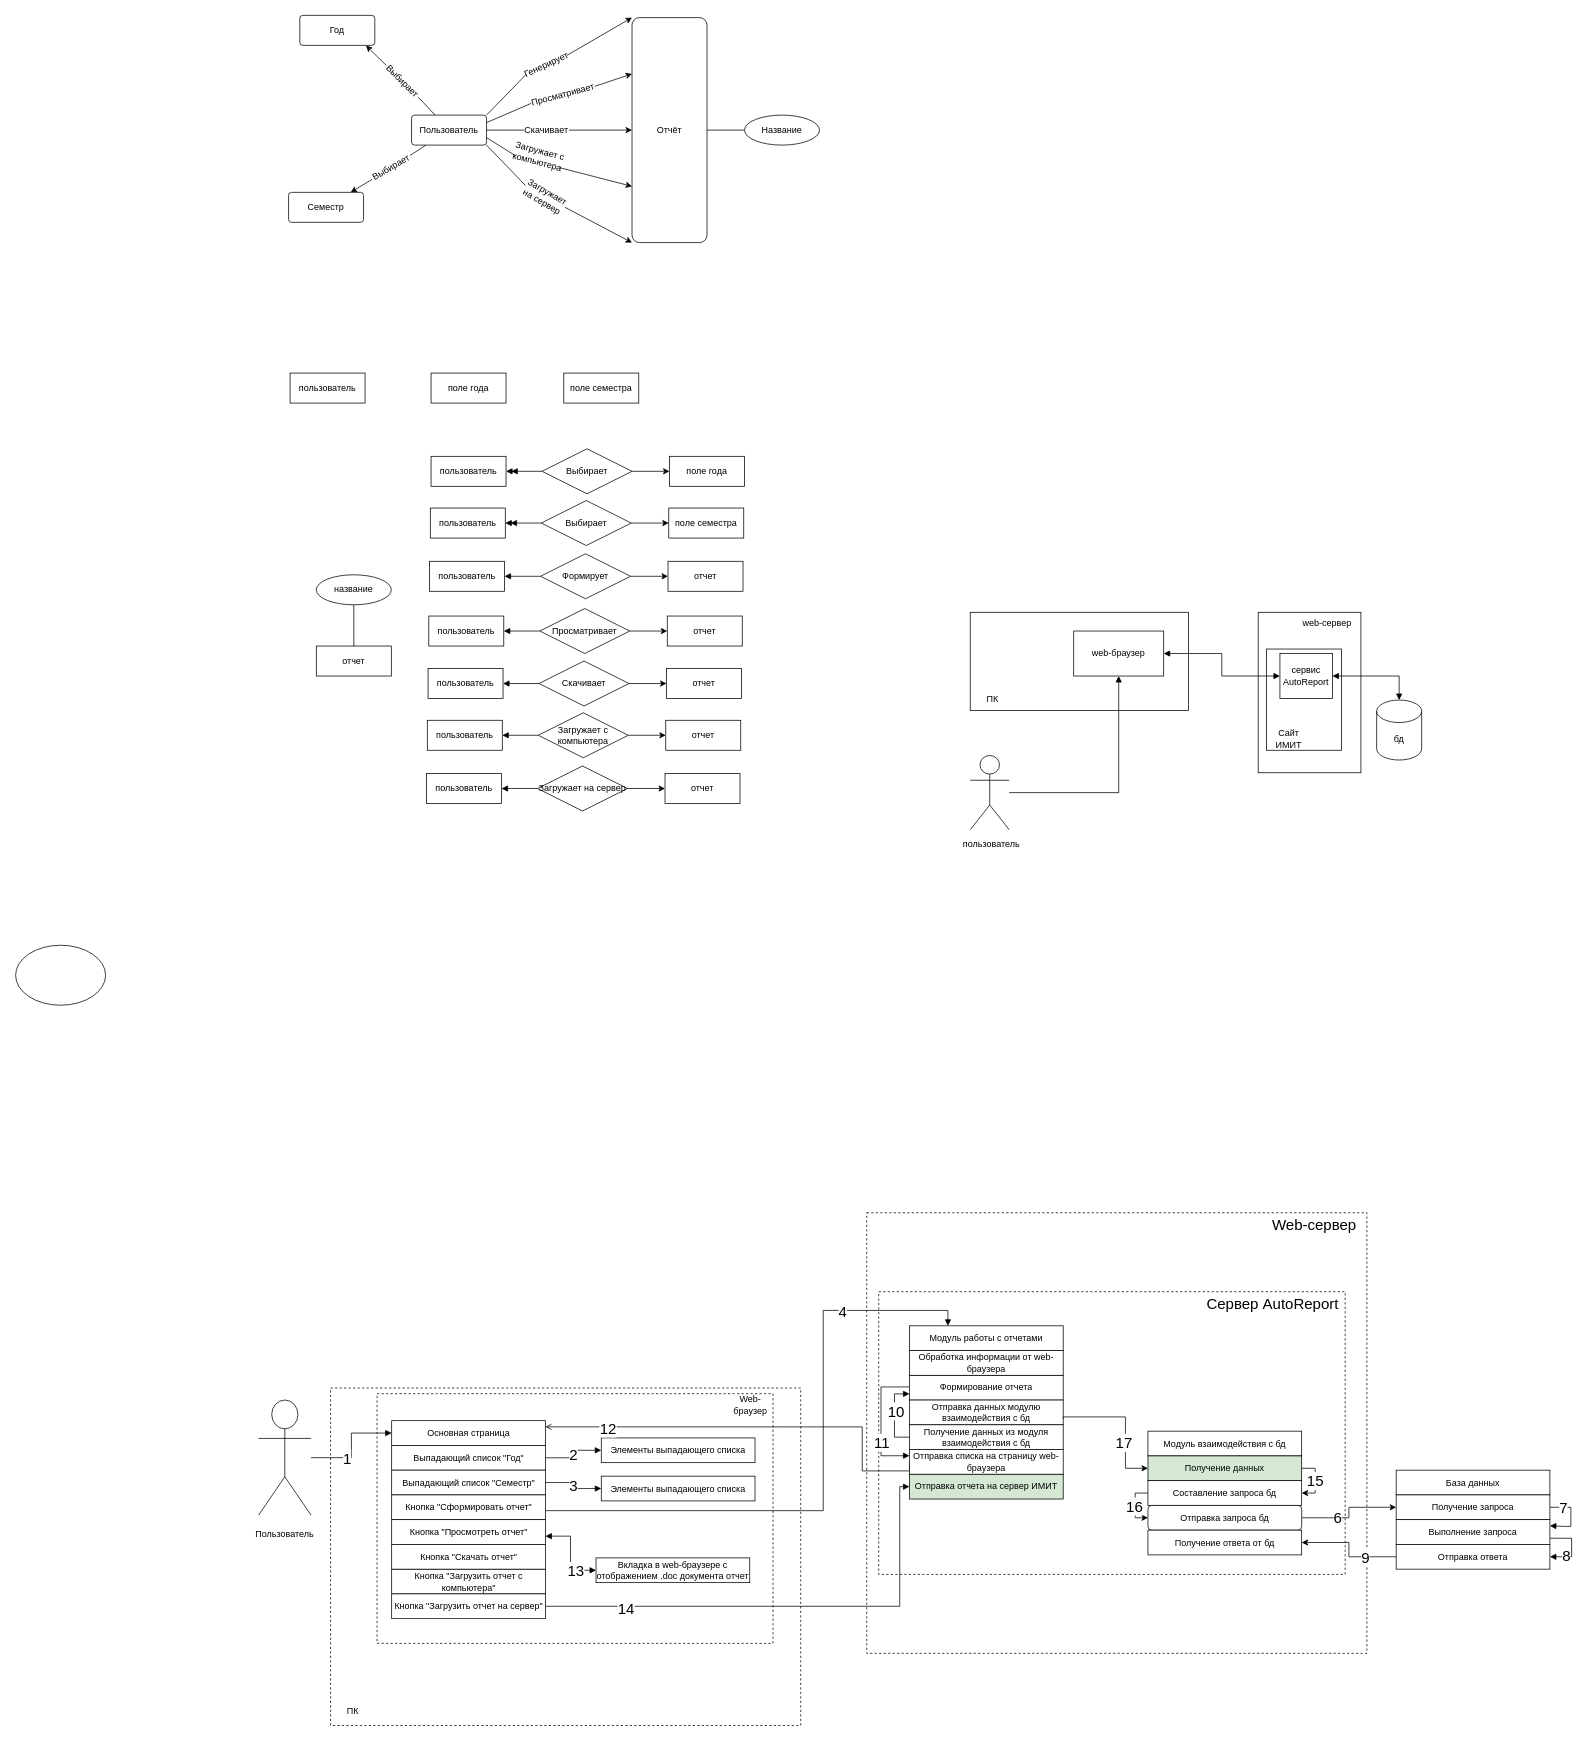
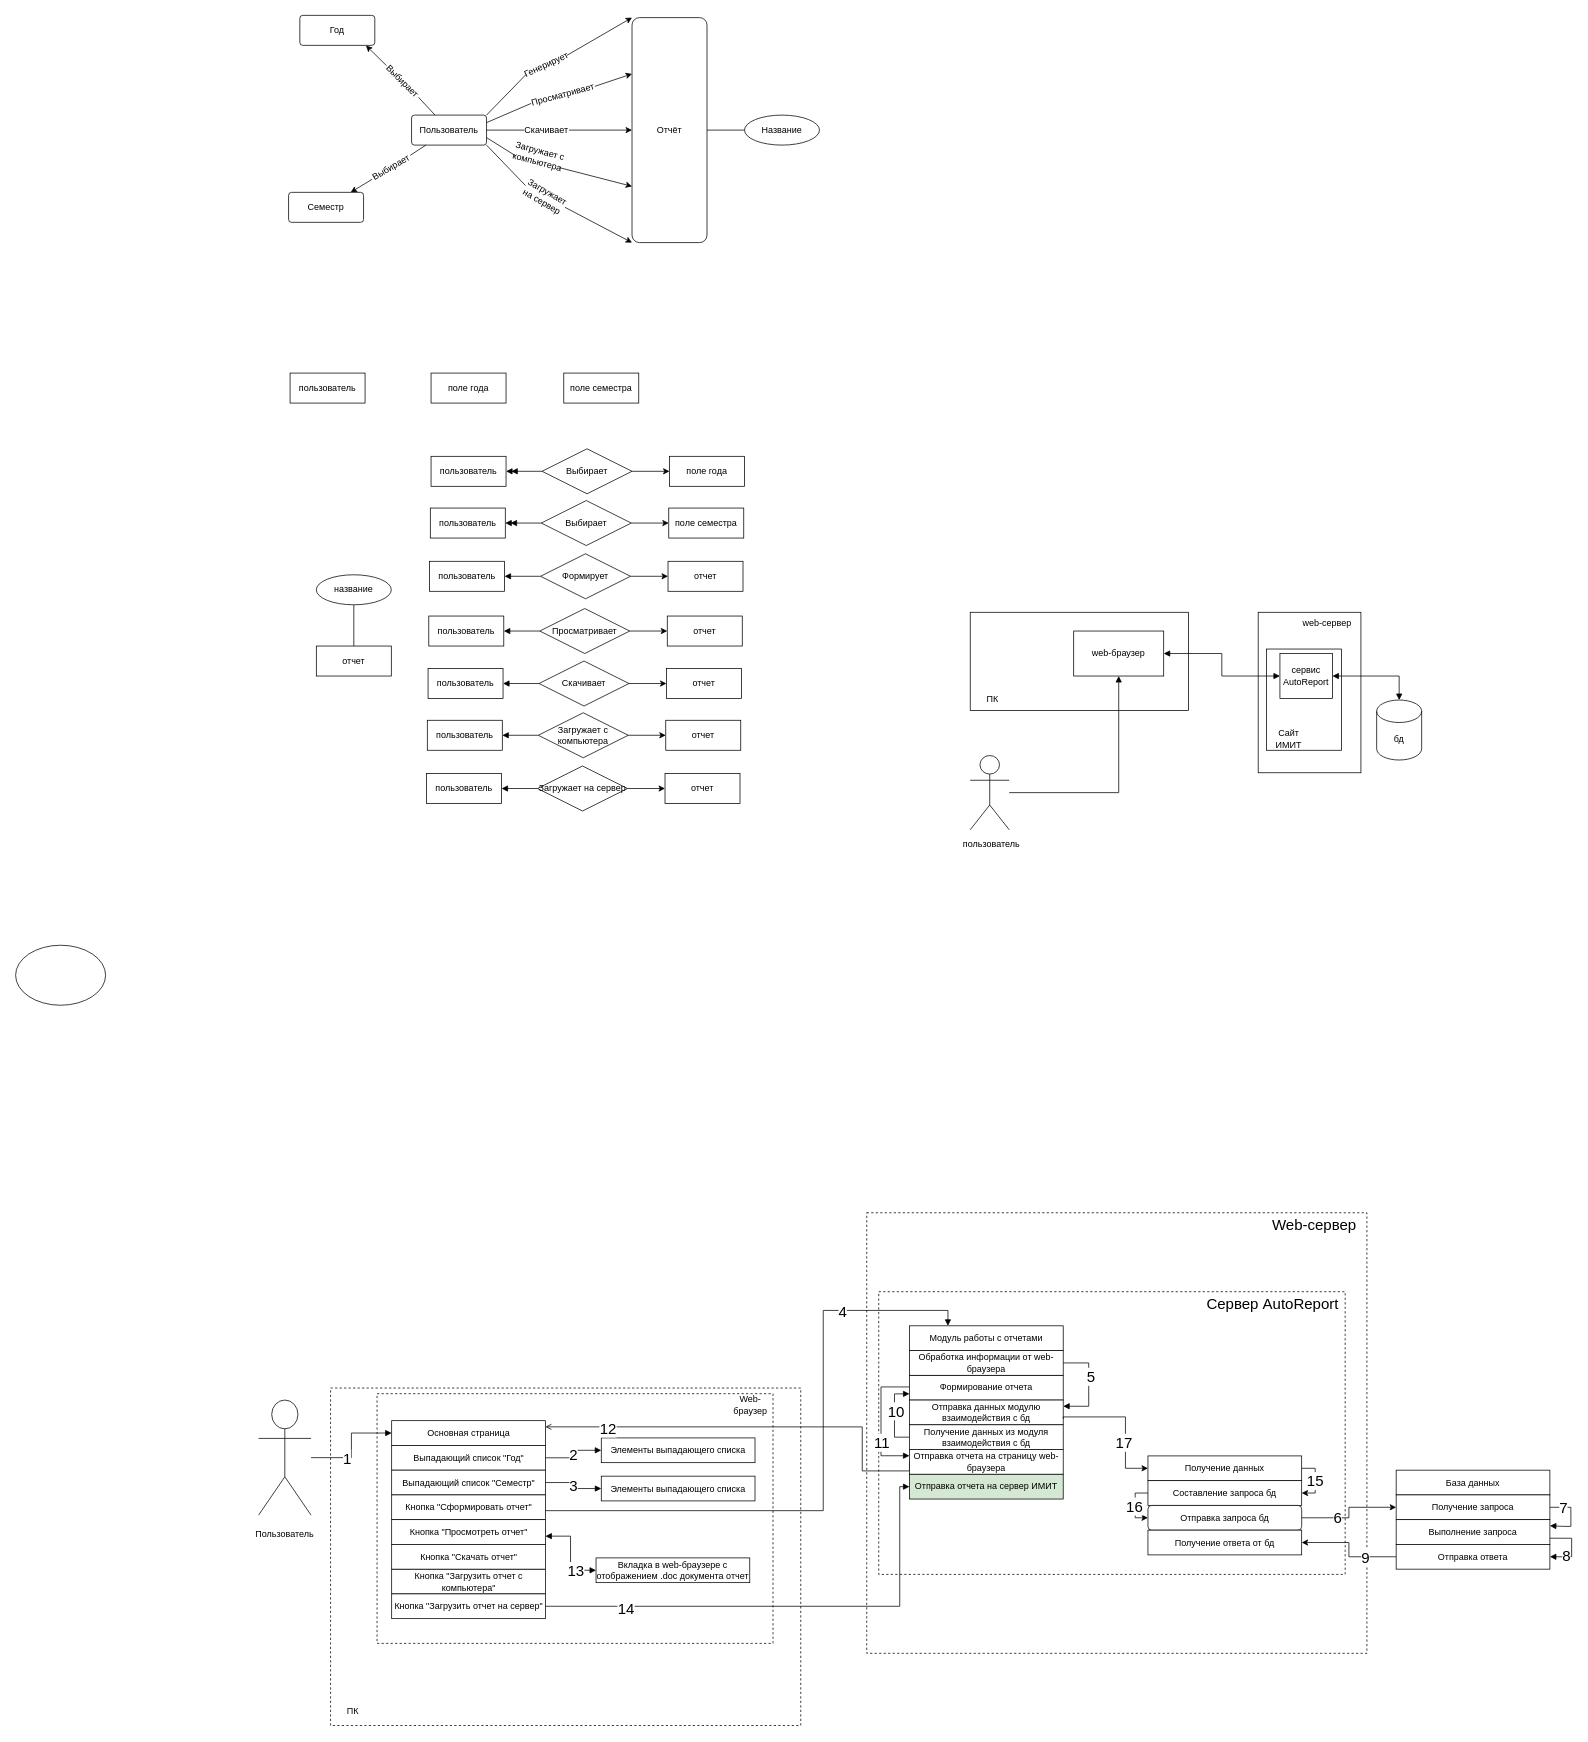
none -> (1089, 1392)
(1225, 1444) -> none
(986, 1462) -> (986, 1462)
(1225, 1469) -> (1225, 1469)
